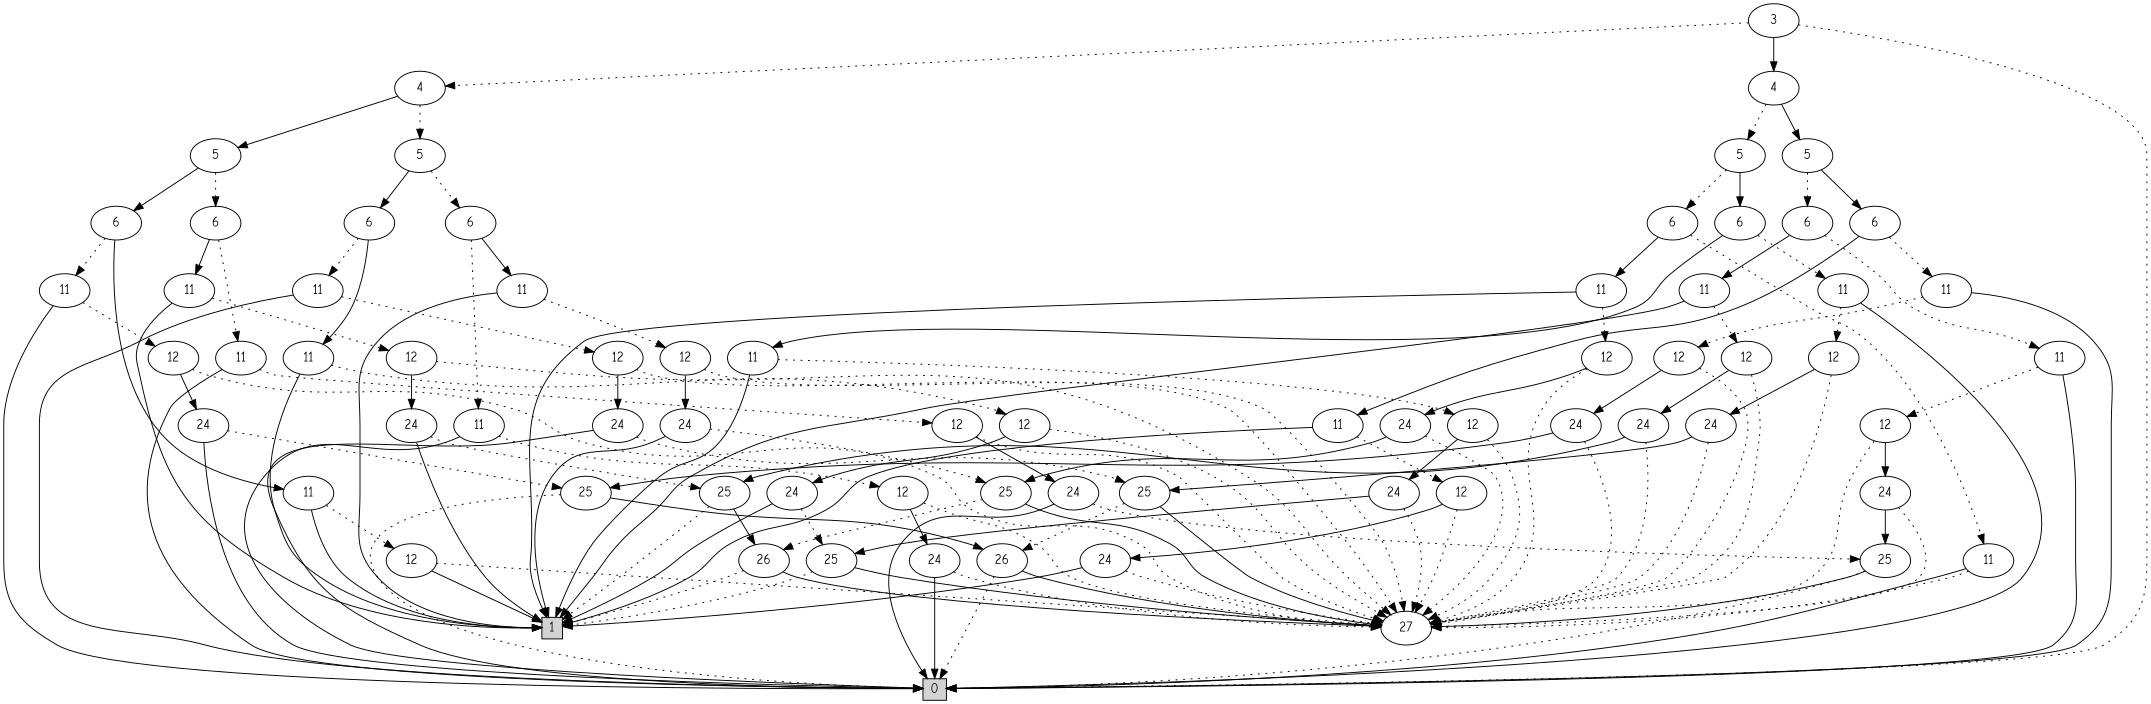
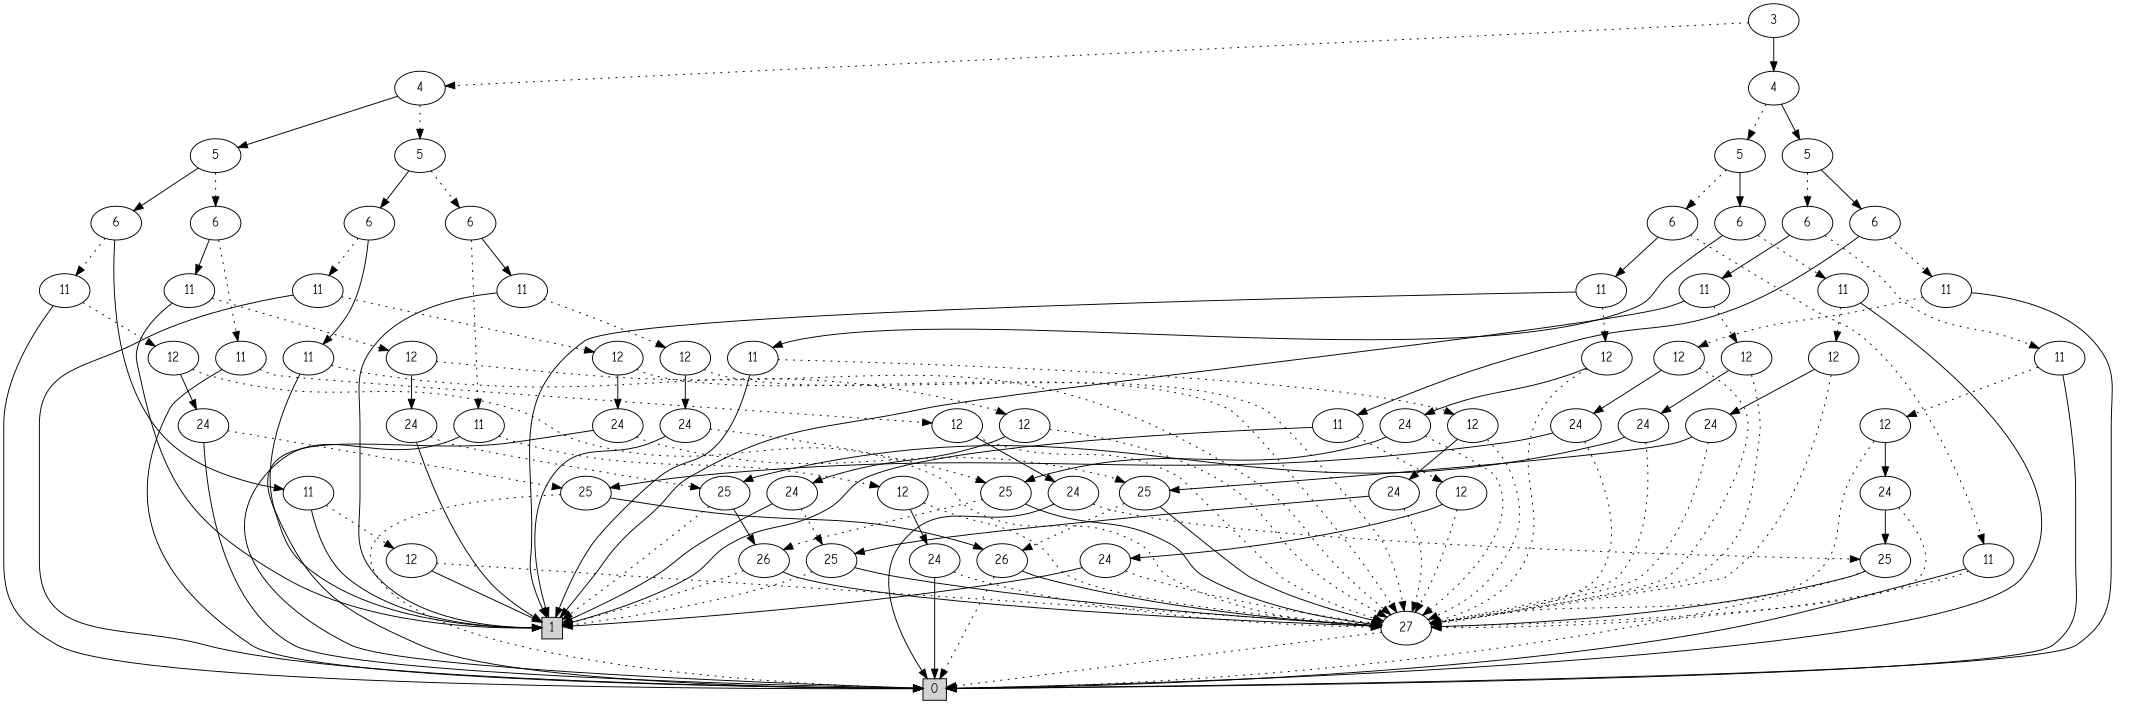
(2123, 630) -> (1169, 659)
